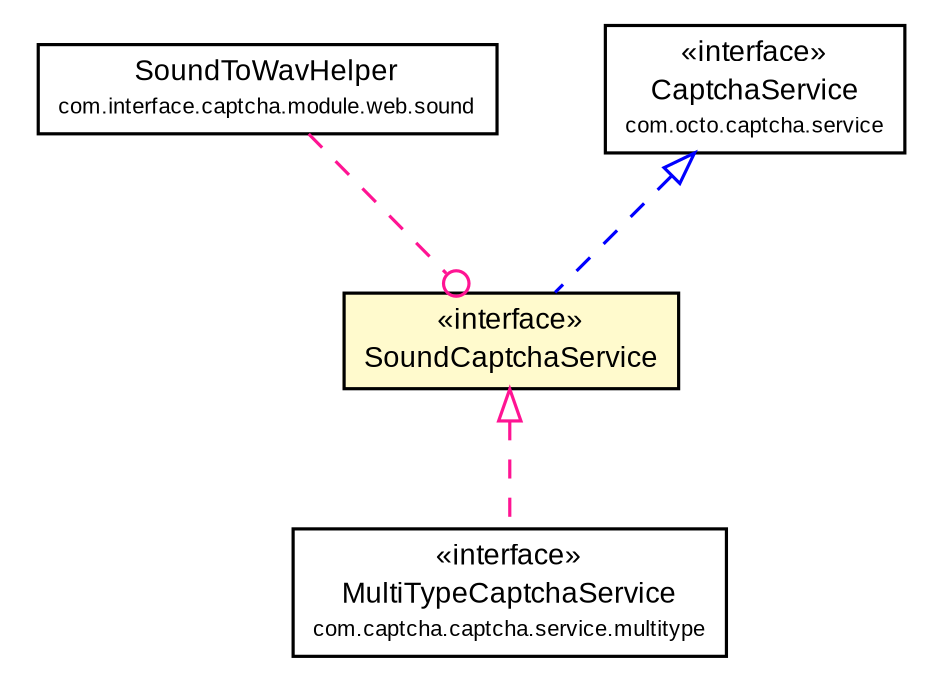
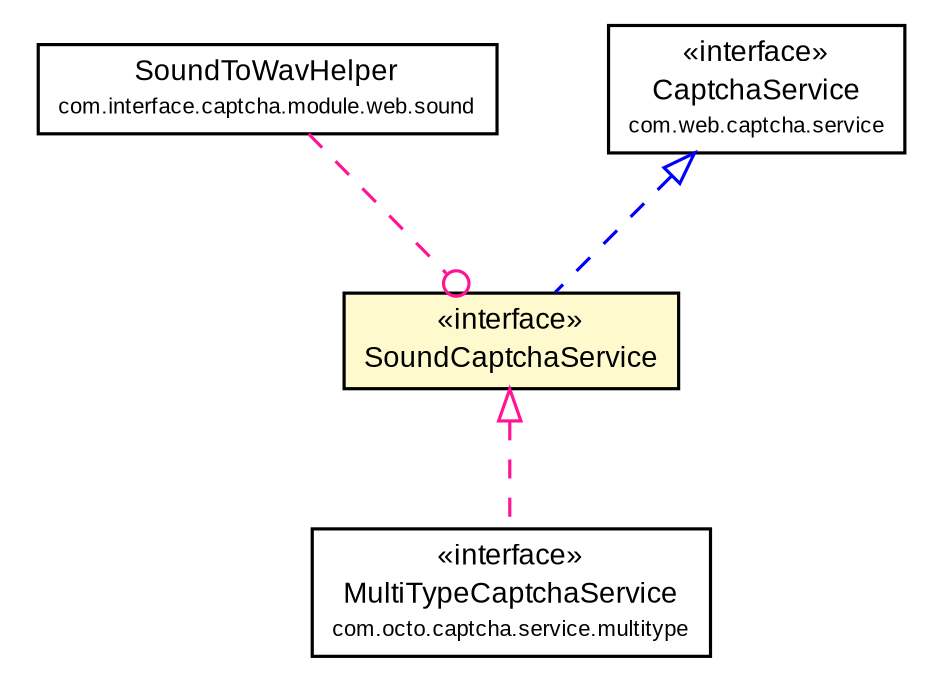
(755, 126) -> (757, 126)
(510, 629) -> (511, 629)
